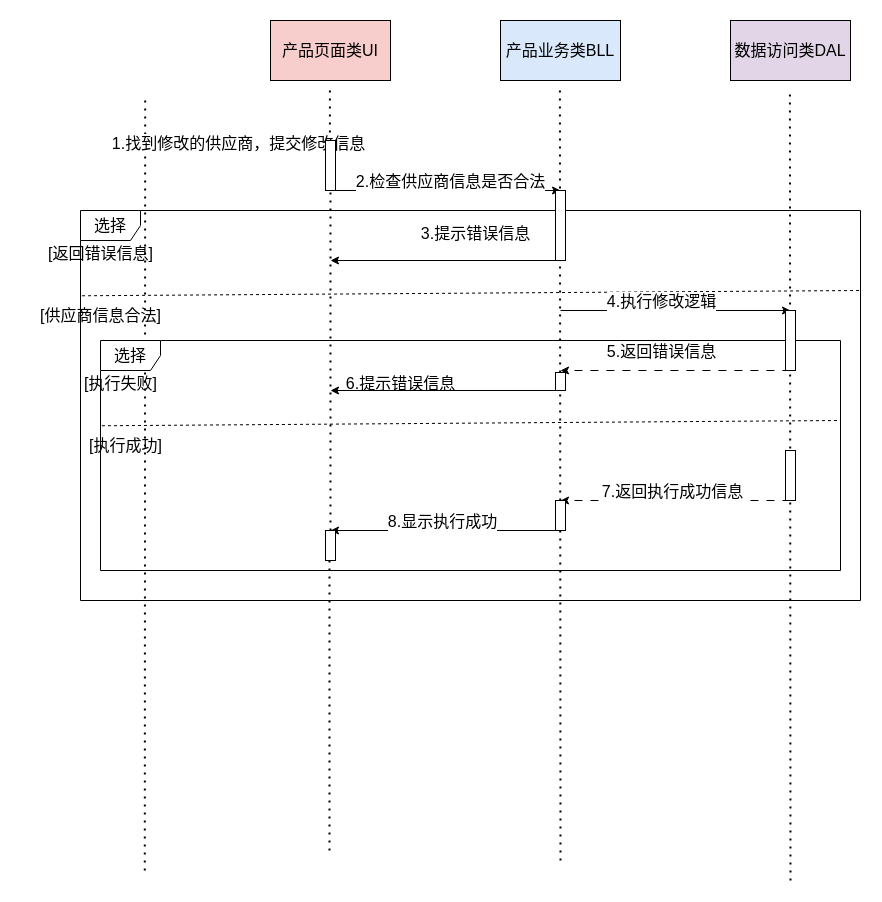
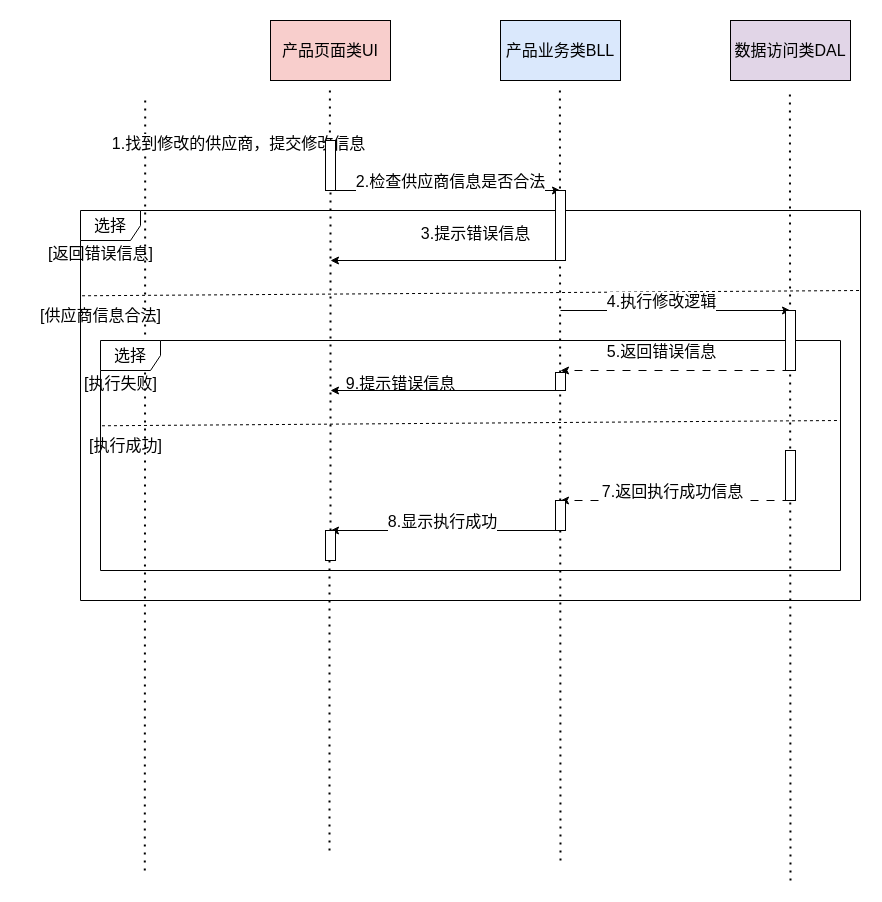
(401, 384) -> (401, 384)
